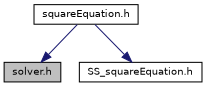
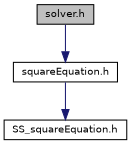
(63, 40) -> (65, 38)
